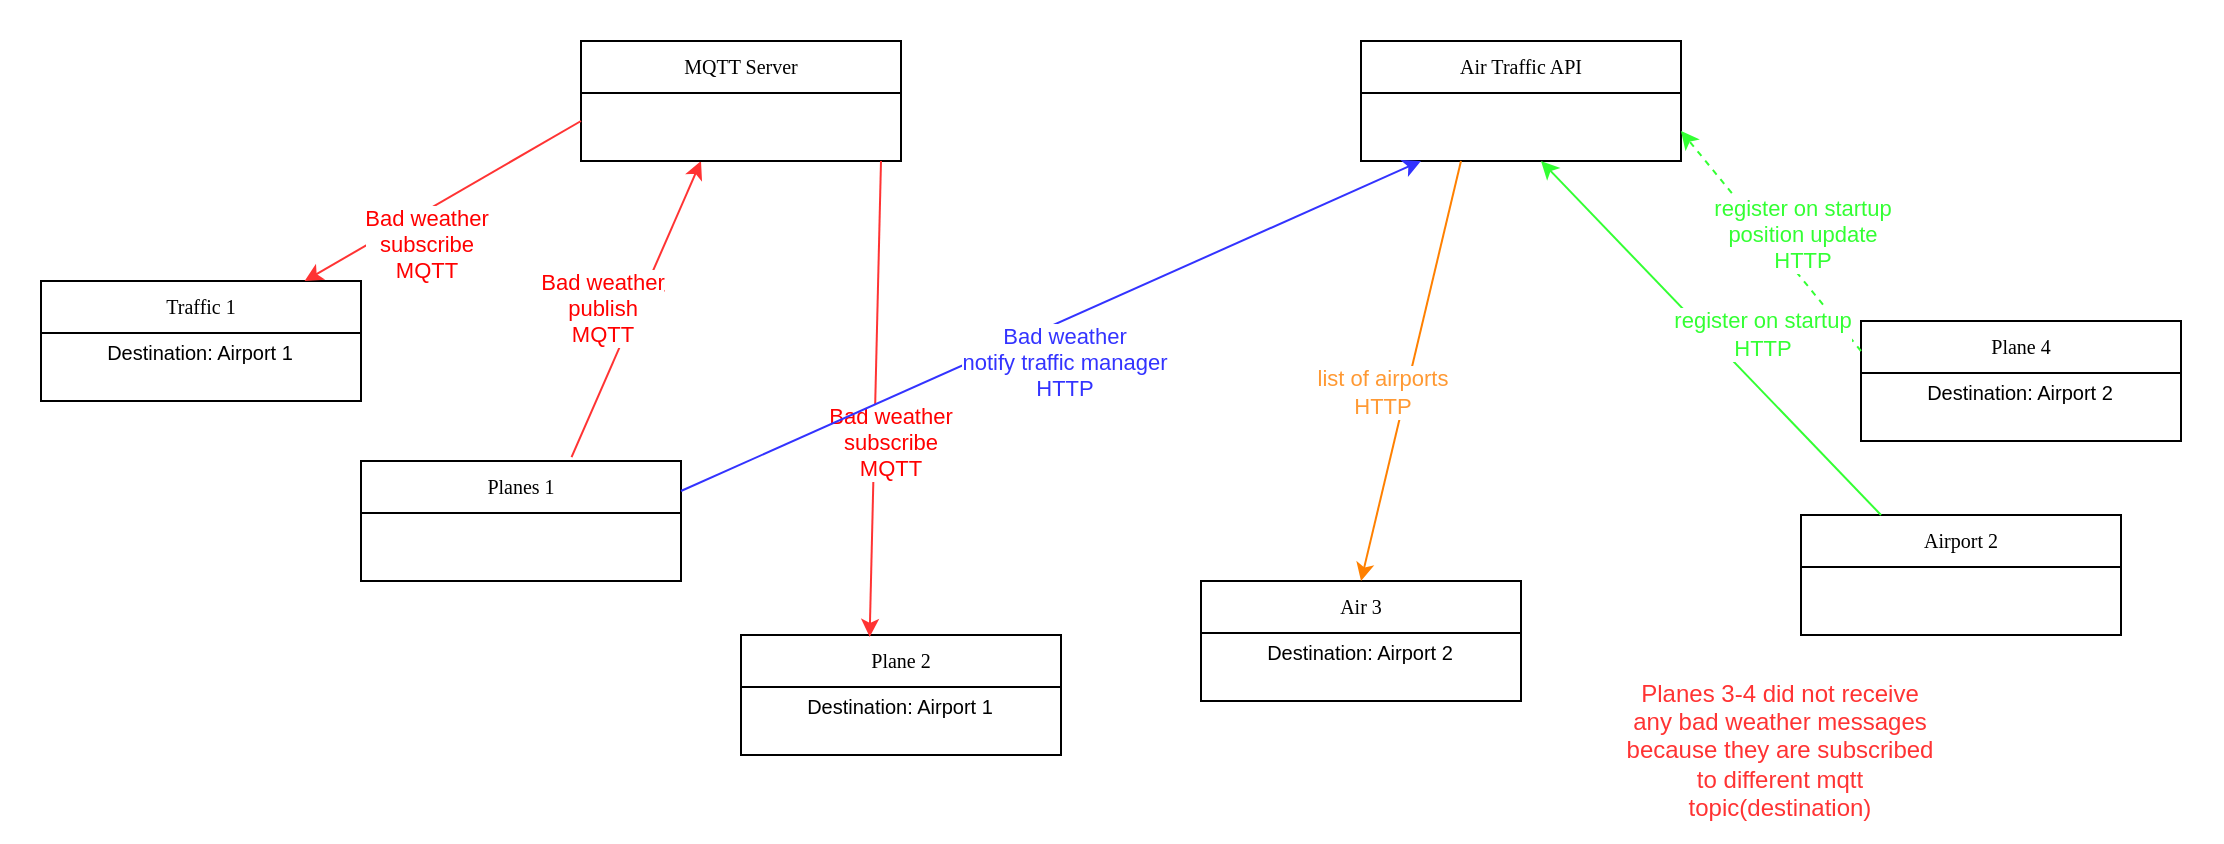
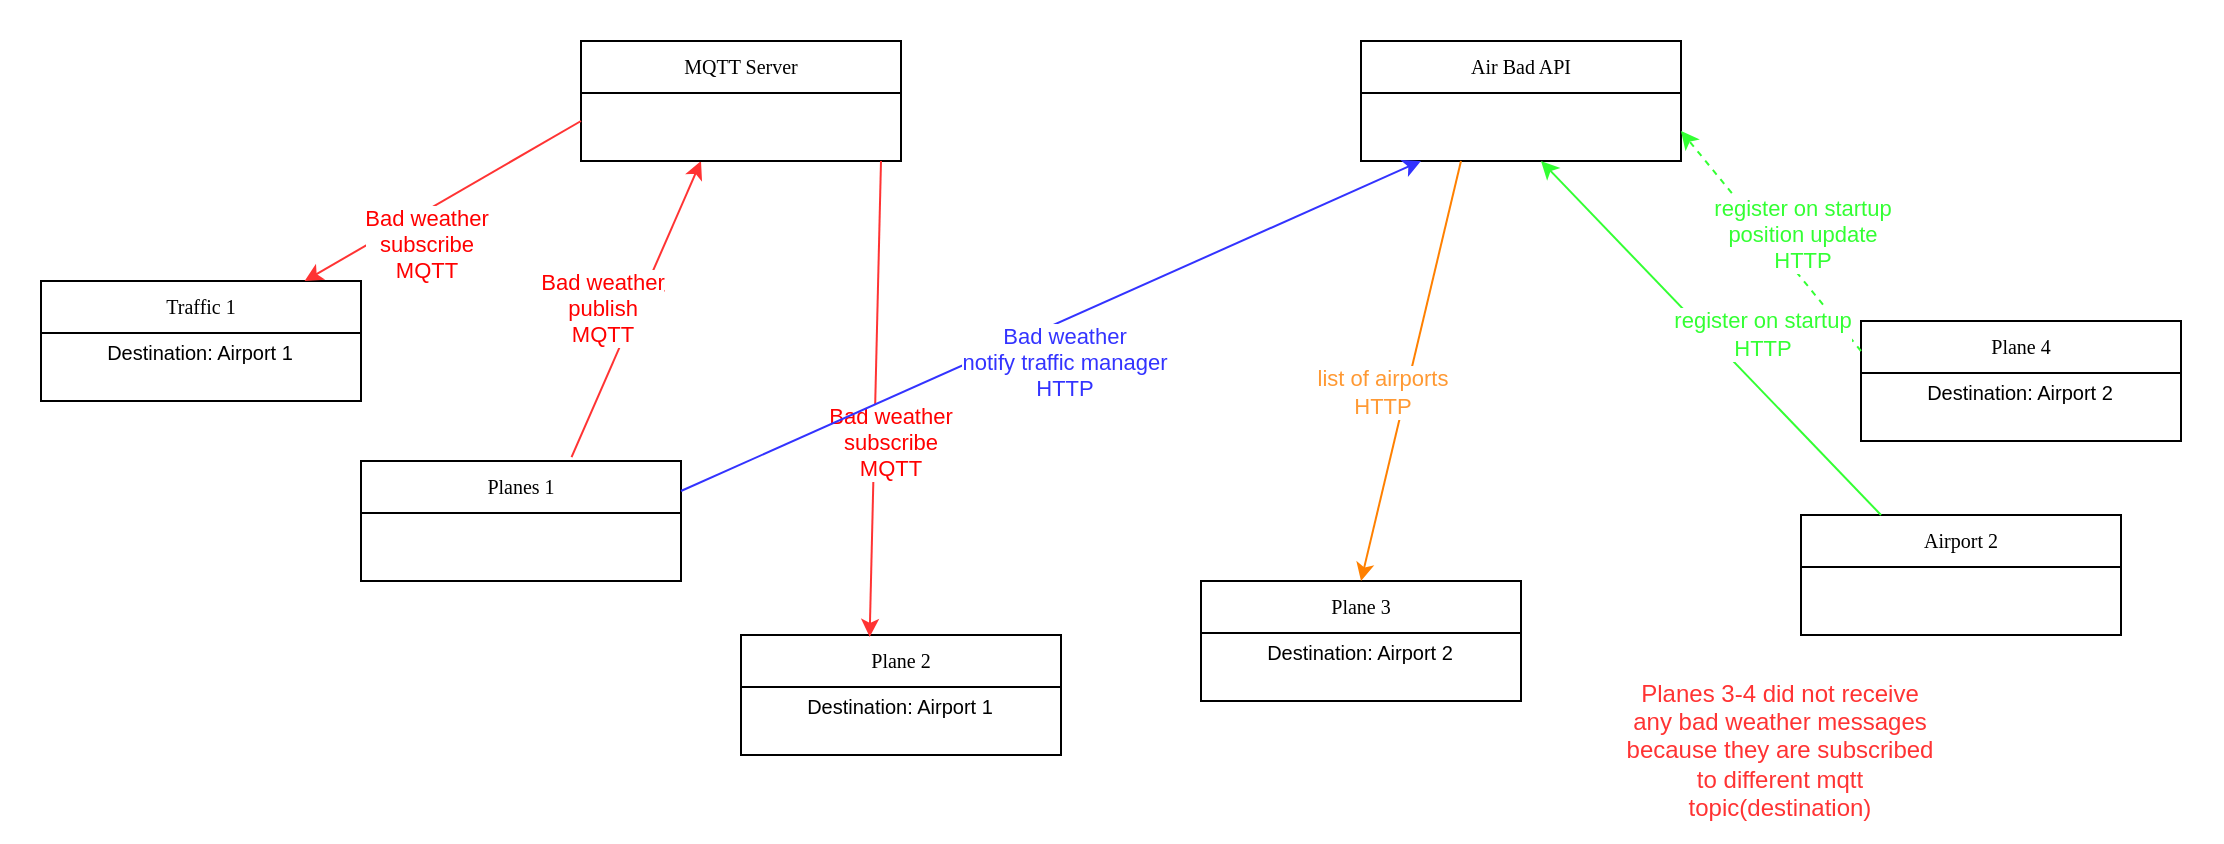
(1522, 67) -> (1522, 67)
(1362, 607) -> (1362, 607)
